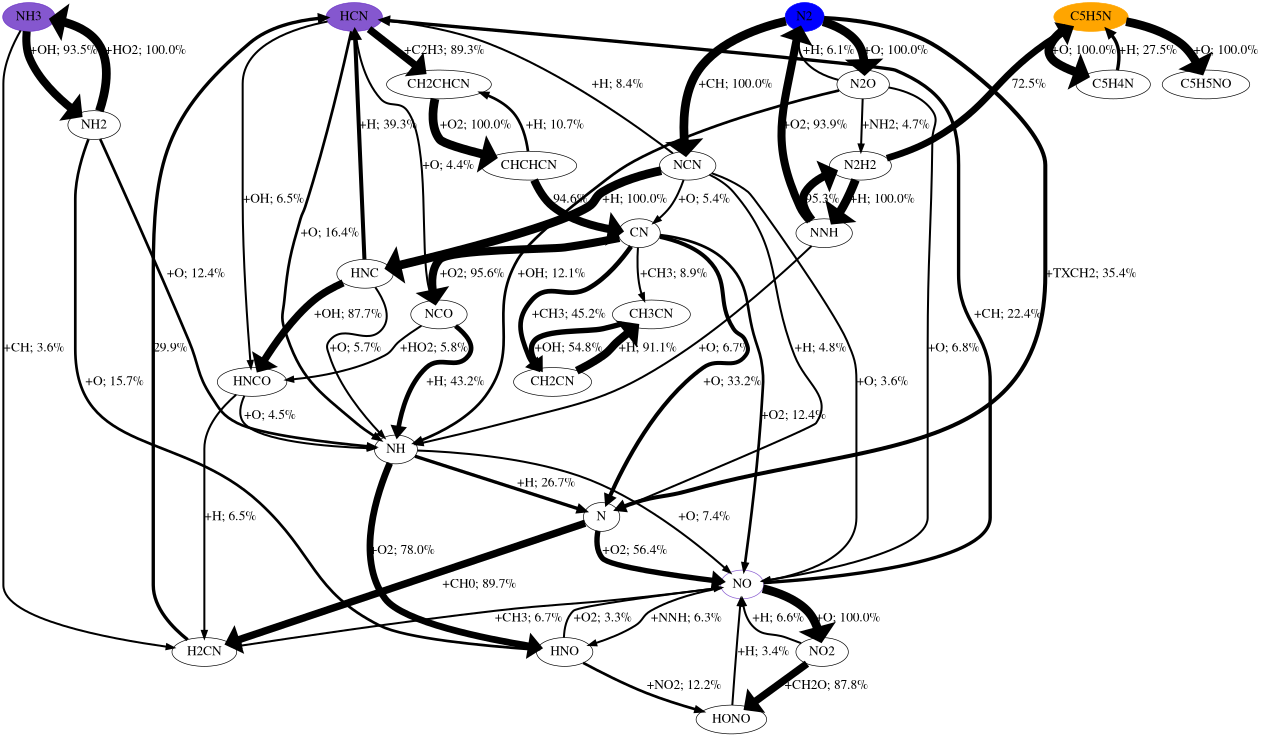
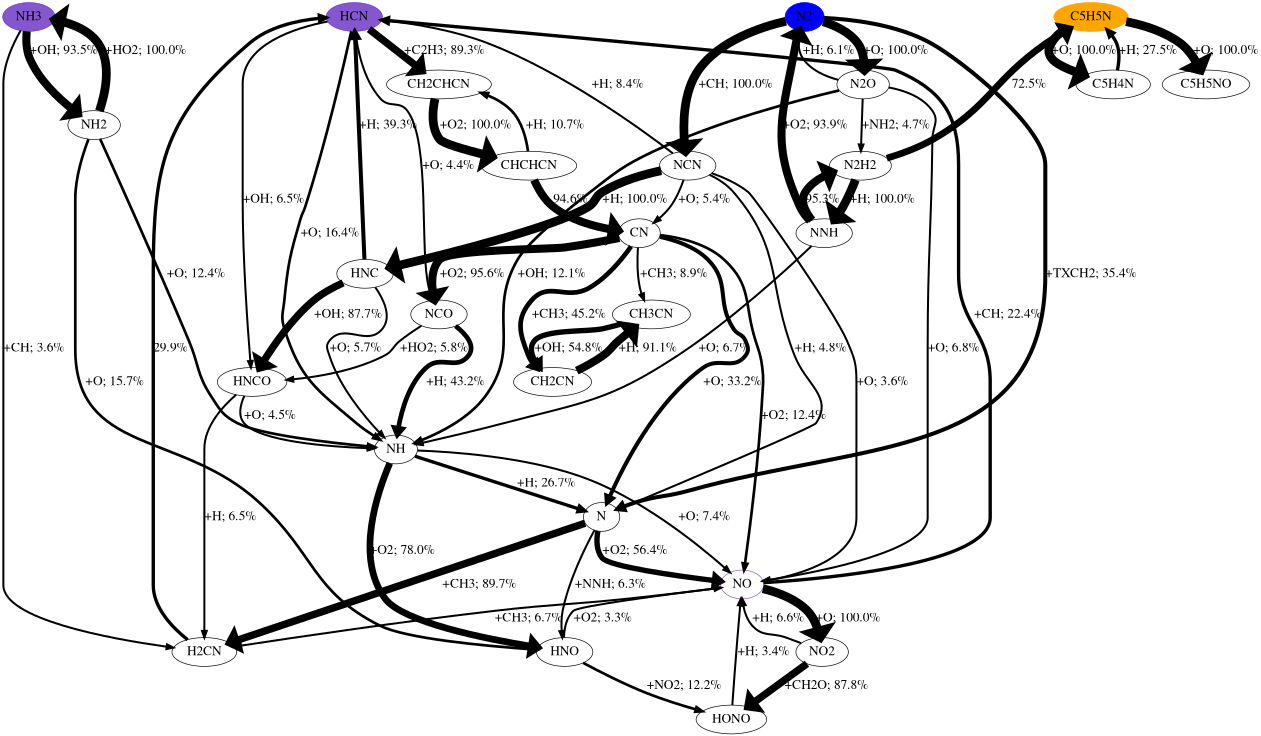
(480, 584) -> (480, 584)
(655, 609) -> (572, 579)
